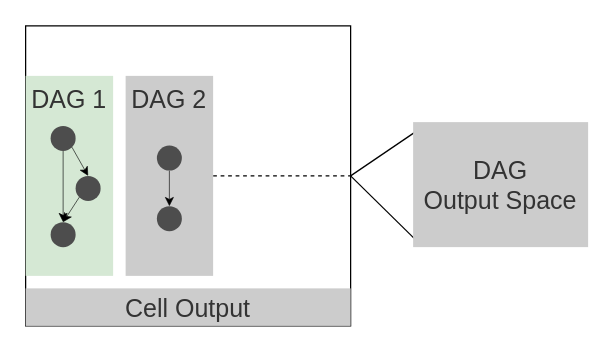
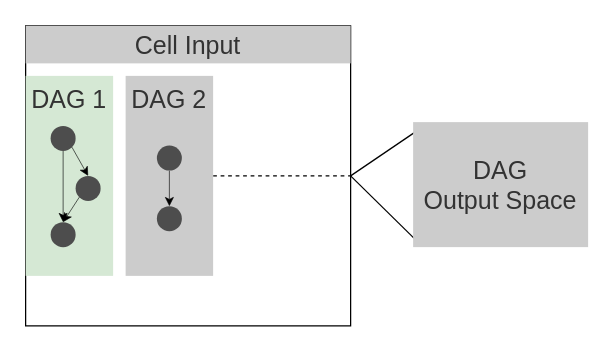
none -> (188, 44)
(188, 307) -> none
